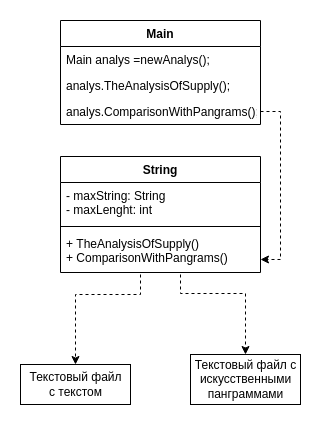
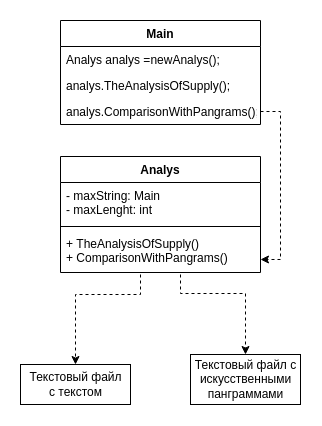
(141, 60) -> (147, 60)
(160, 170) -> (160, 170)
(122, 196) -> (115, 196)
